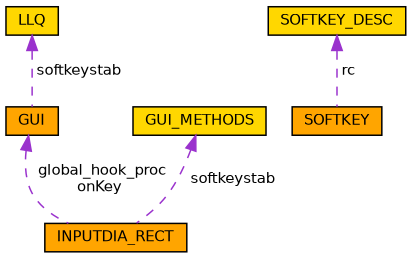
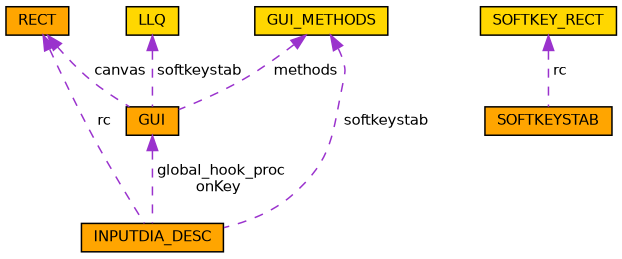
none -> (37, 21)
(337, 21) -> (548, 21)
none -> (239, 82)
(337, 121) -> (548, 121)
(116, 238) -> (152, 238)
